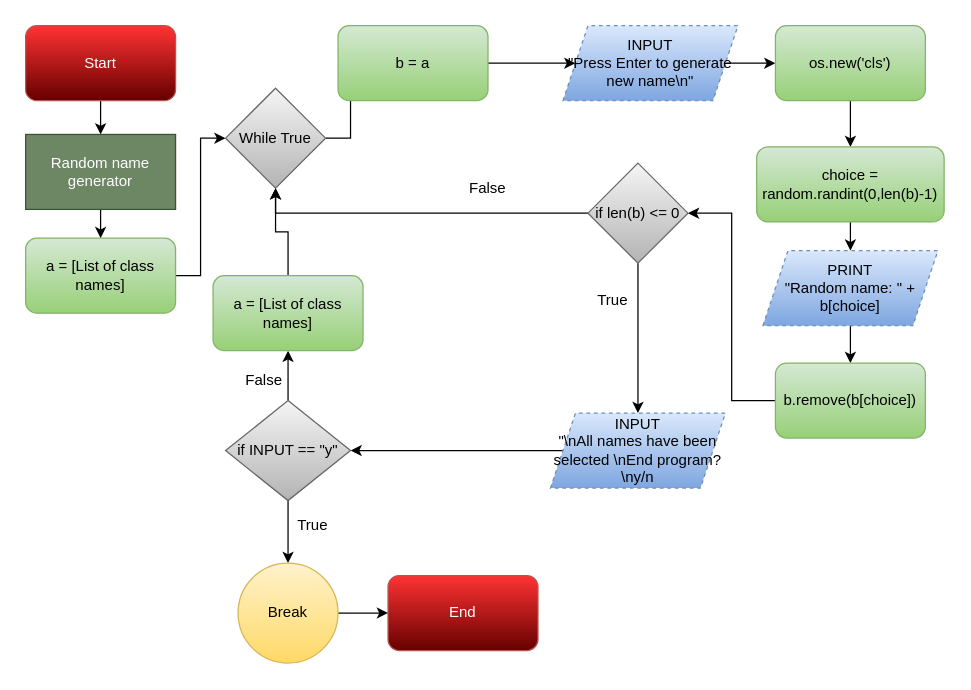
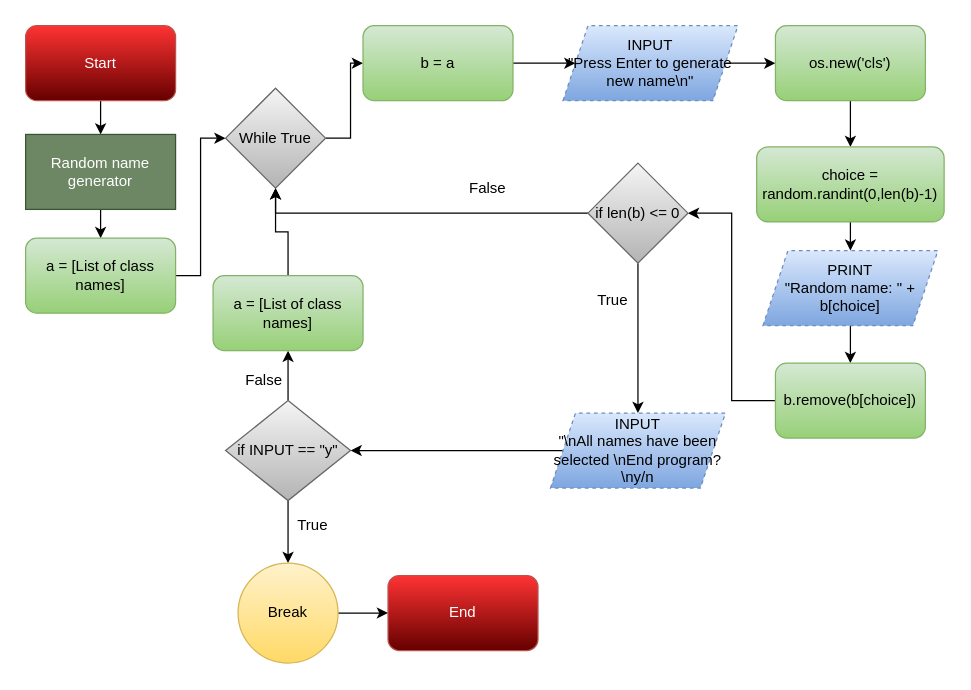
(413, 63) -> (438, 63)
